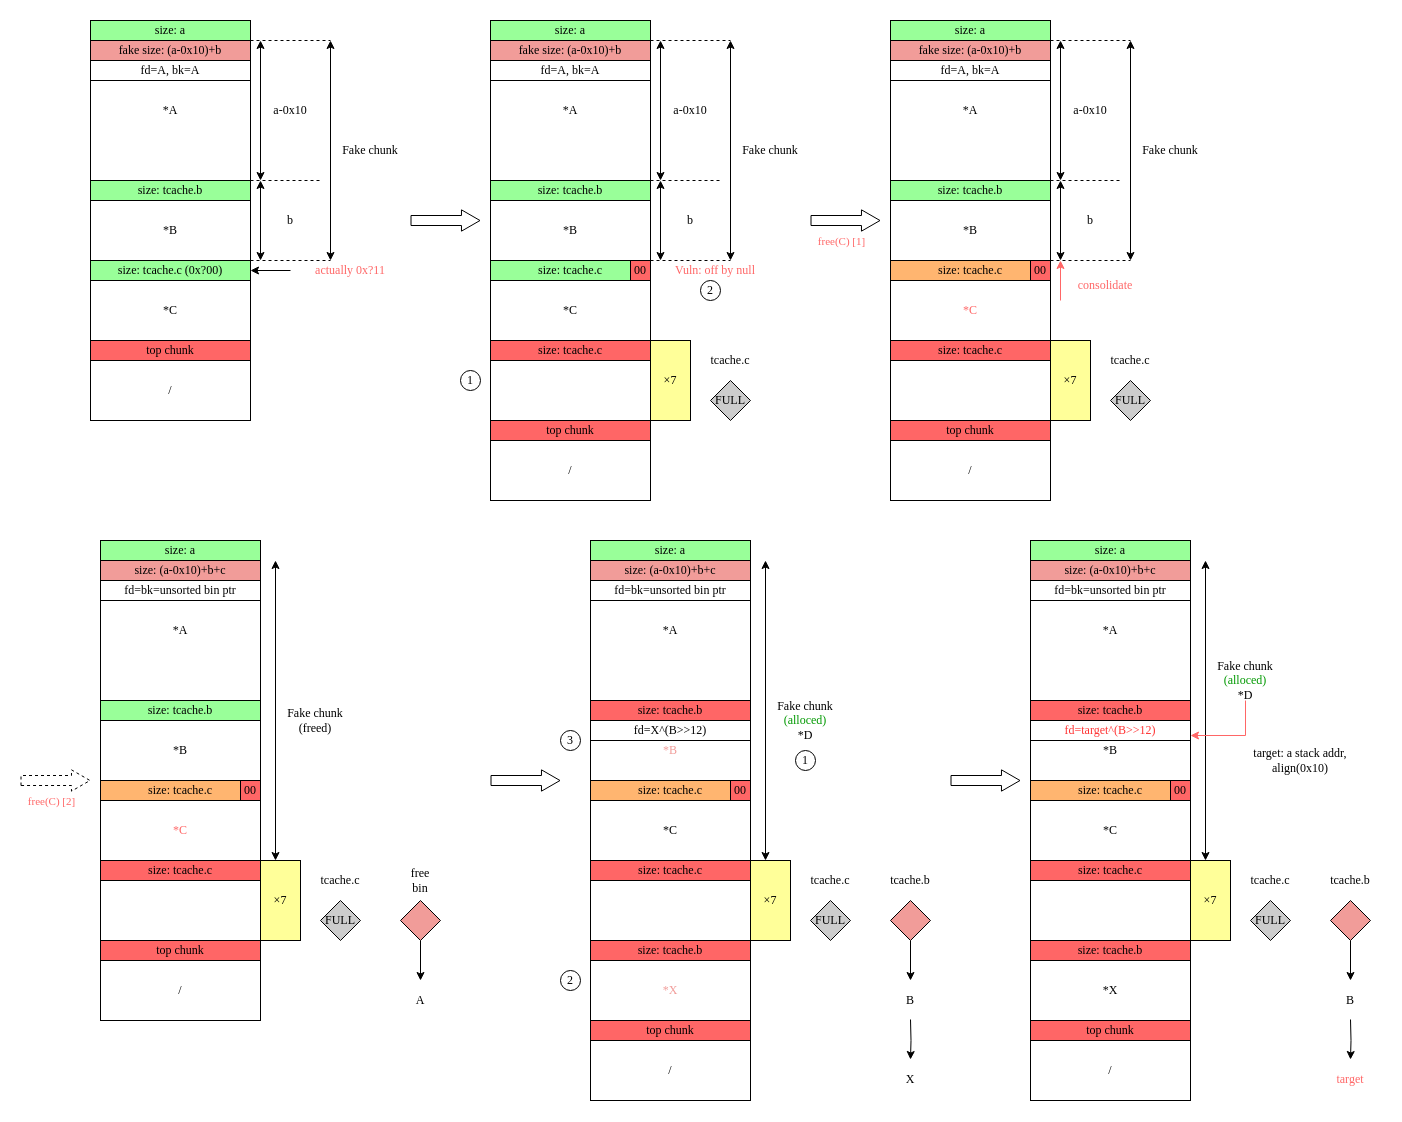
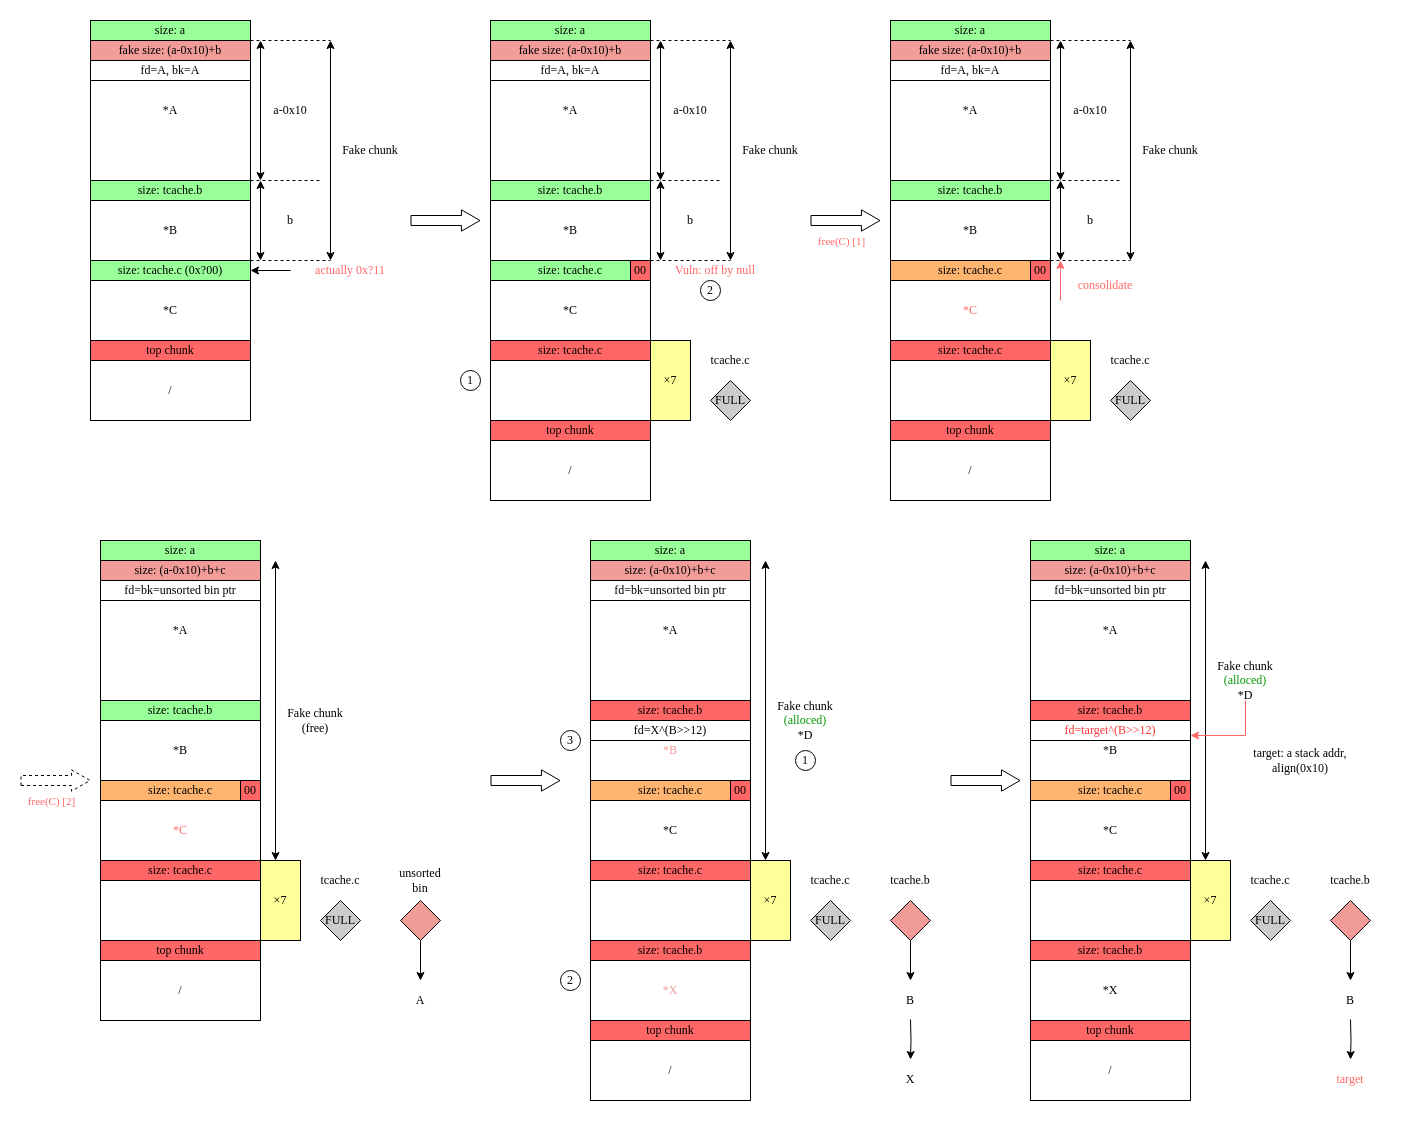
(316, 721) -> (316, 721)
(421, 881) -> (421, 881)
